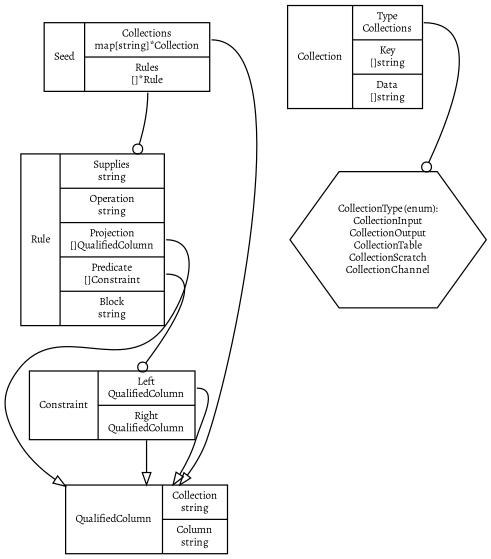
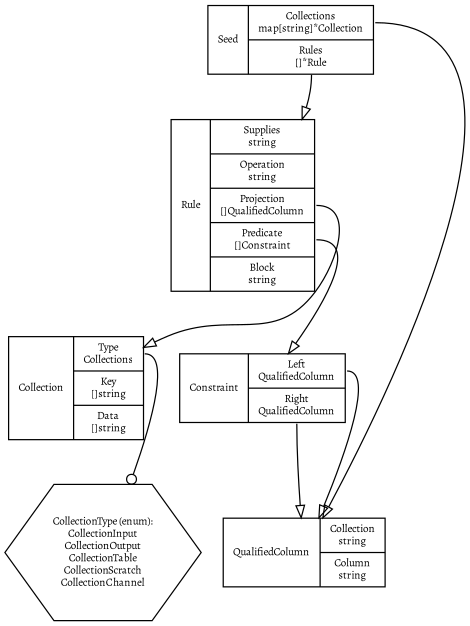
(145, 119) -> (310, 91)
(163, 338) -> (329, 289)
(79, 347) -> (290, 314)
